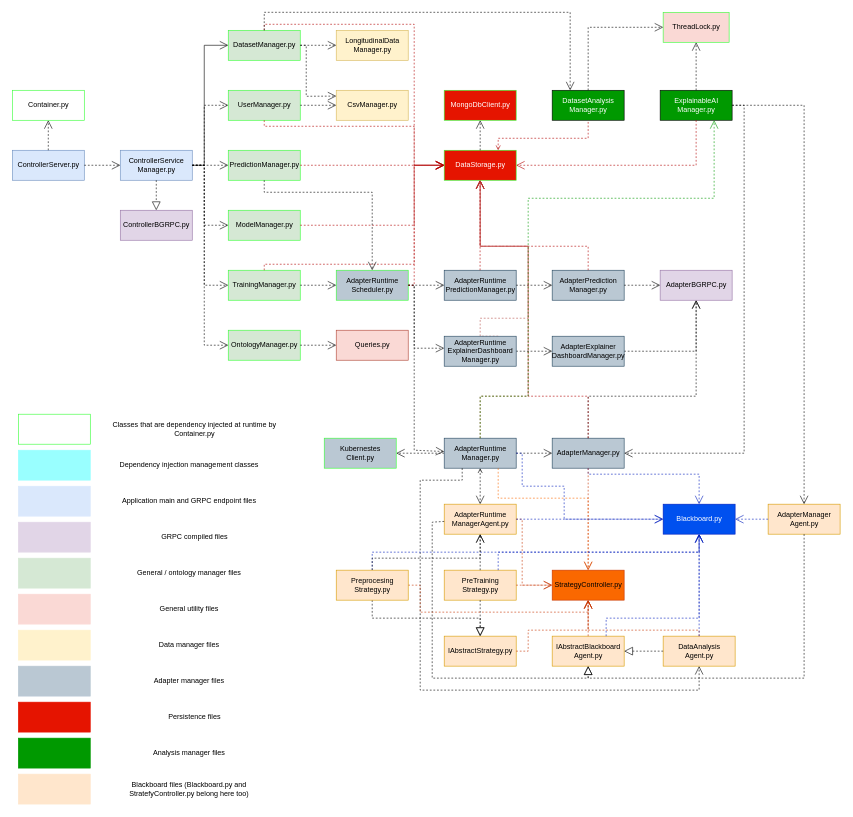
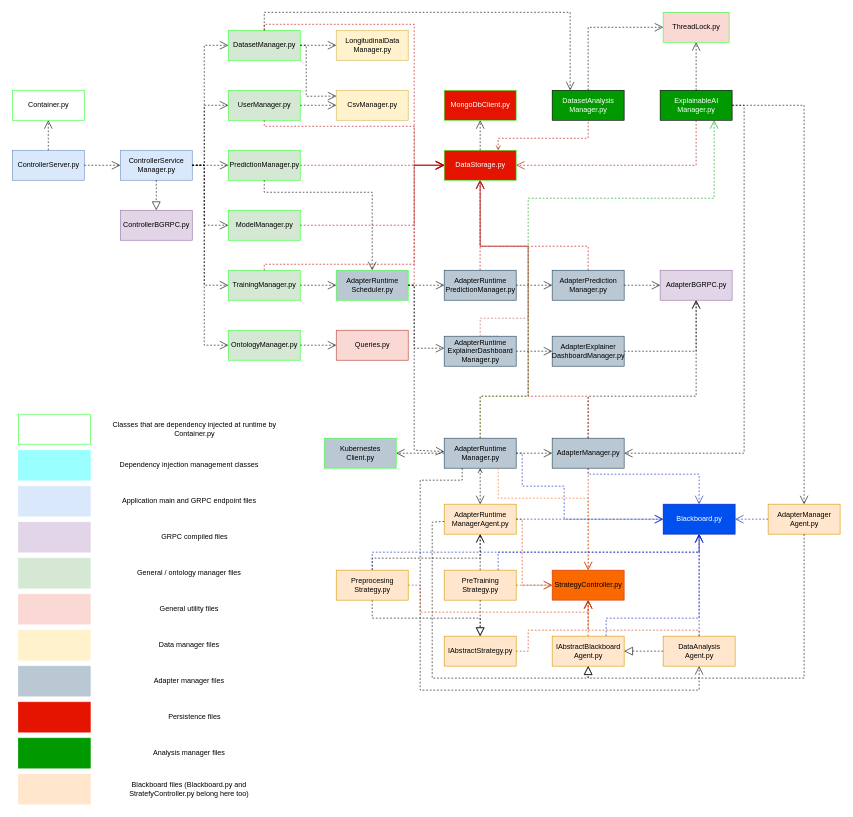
(204, 63) -> (204, 63)
